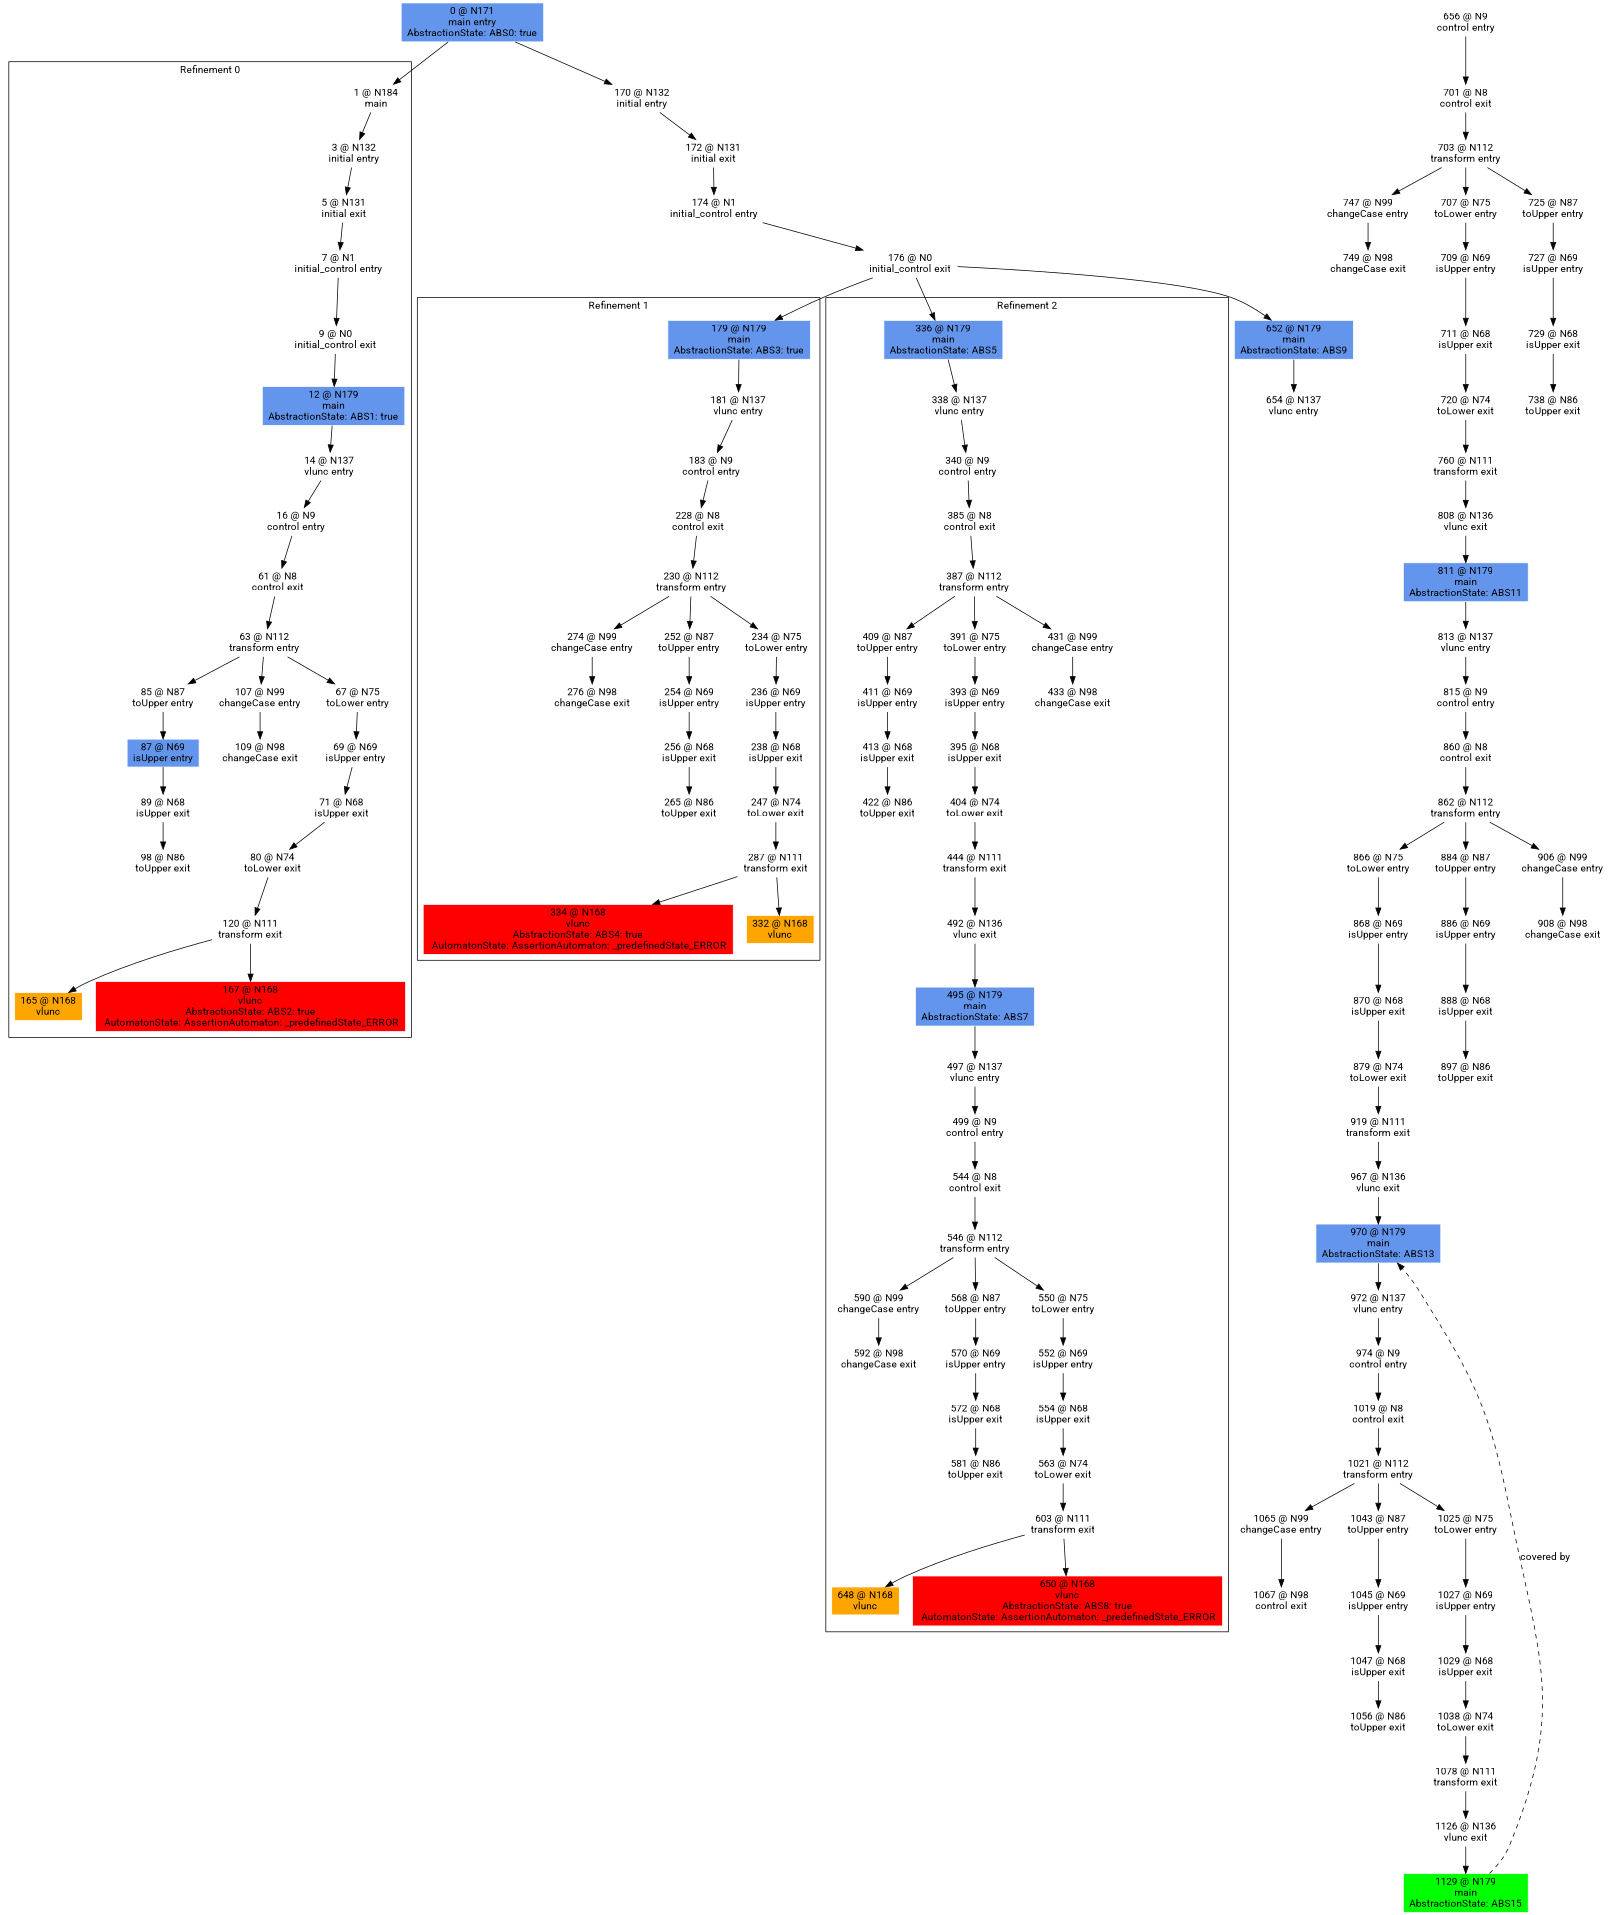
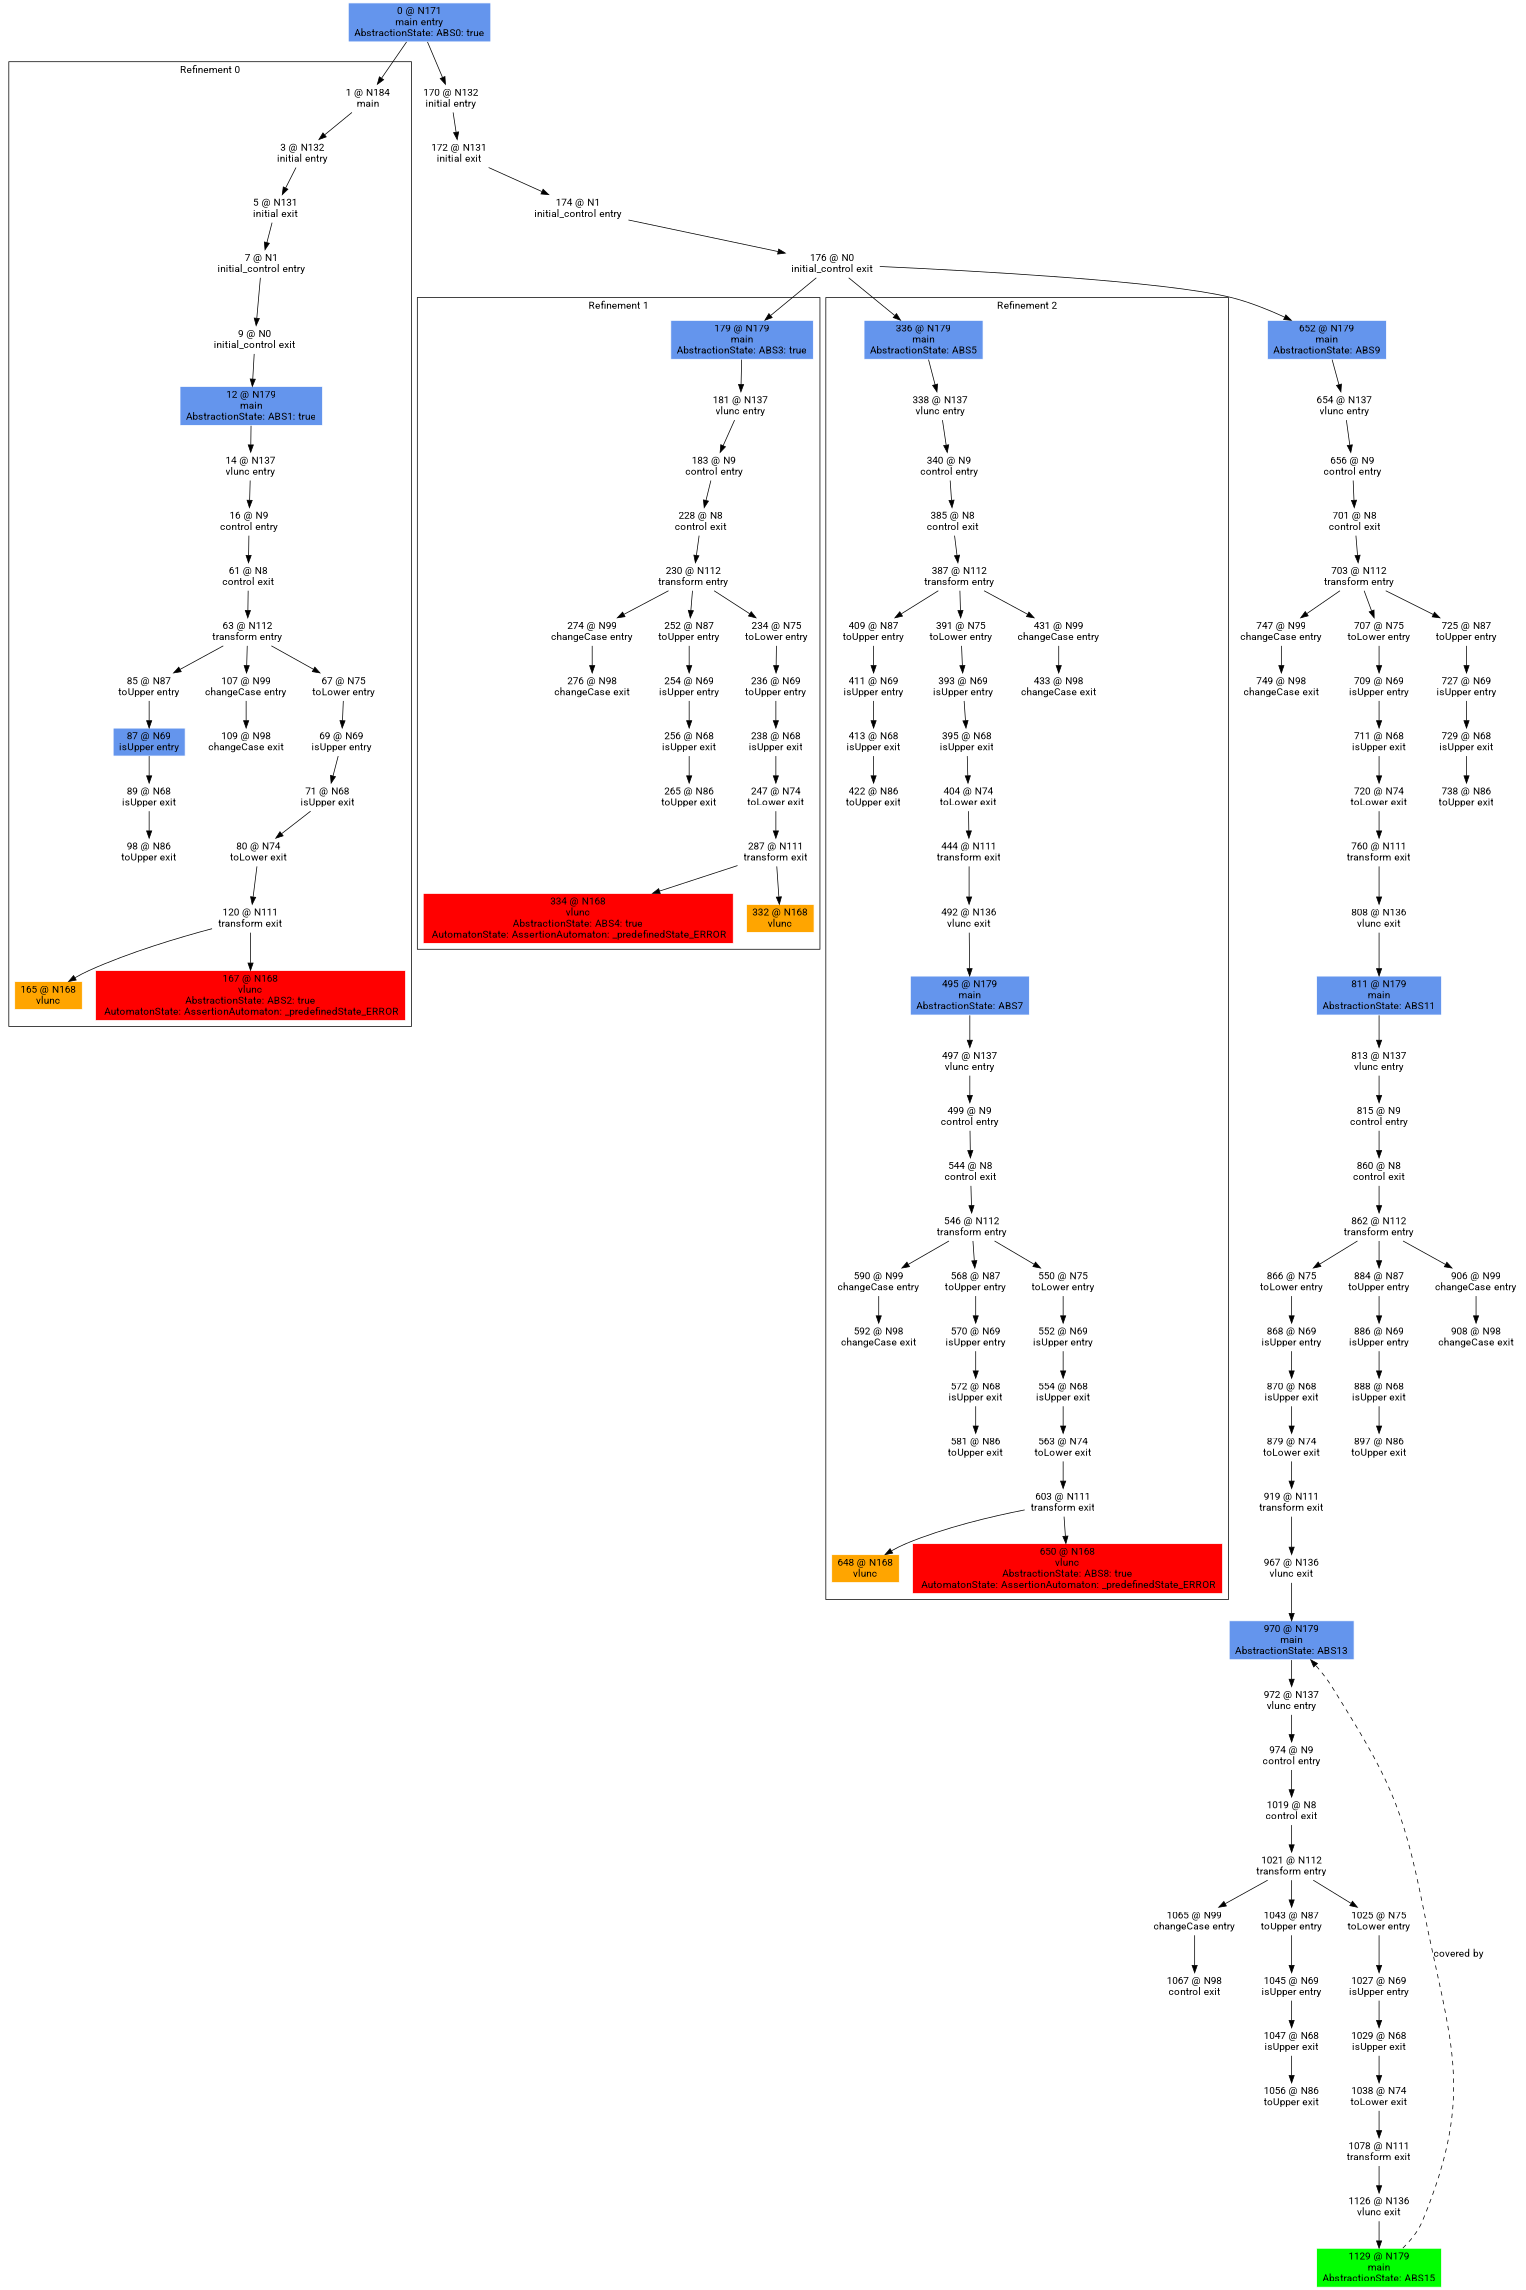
none -> (1348, 433)
(776, 698) -> (776, 687)
